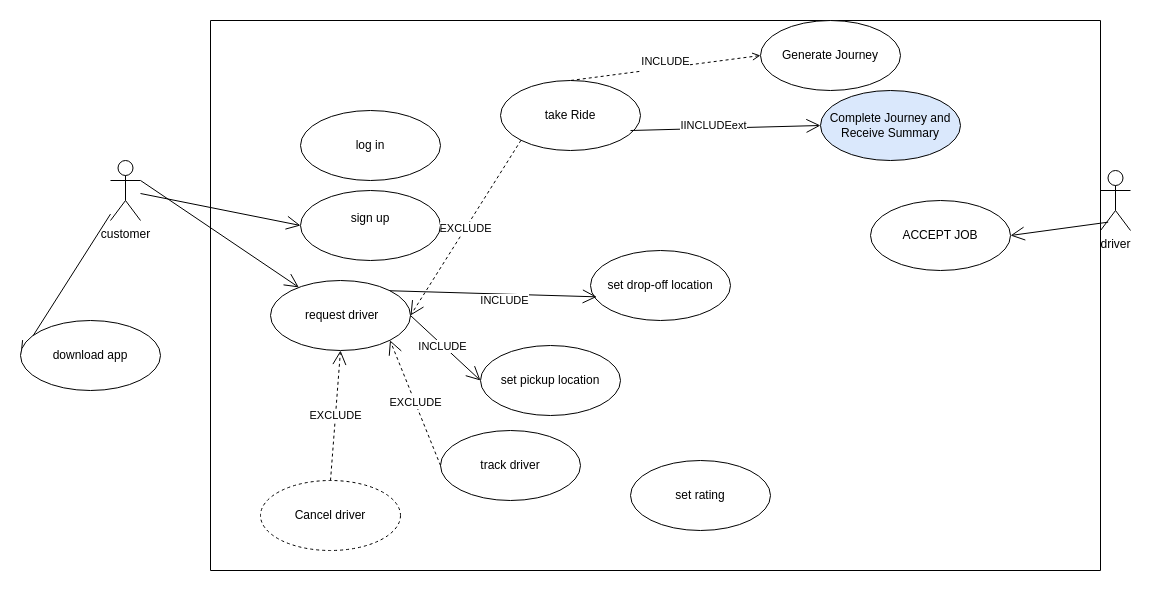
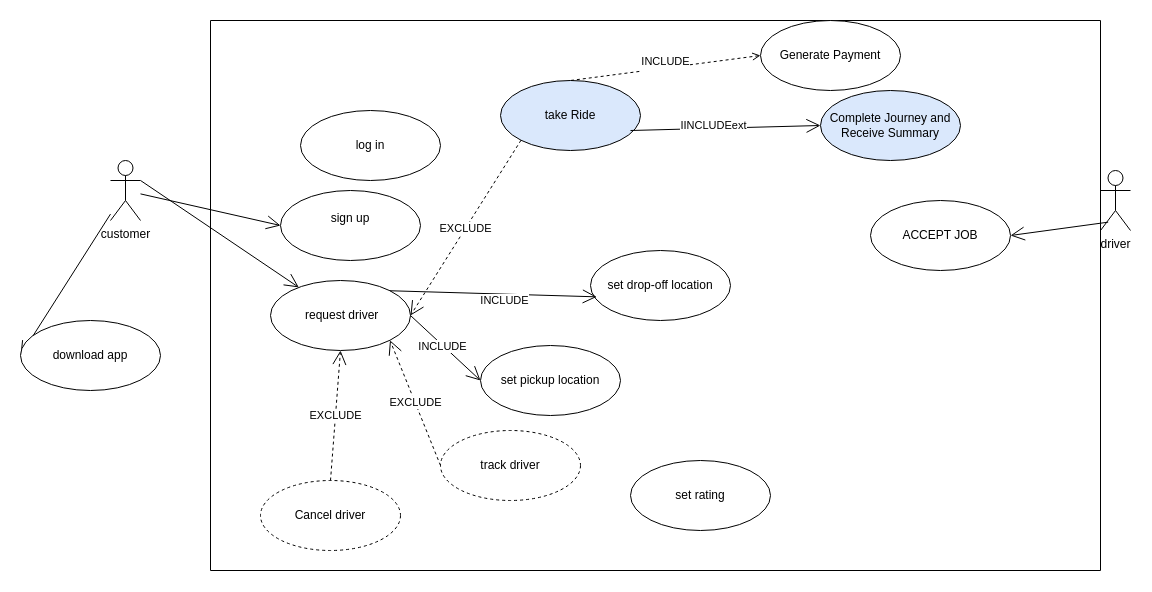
(831, 56) -> (831, 56)
(571, 116) -> (571, 116)
(371, 226) -> (351, 226)
(511, 466) -> (511, 466)
